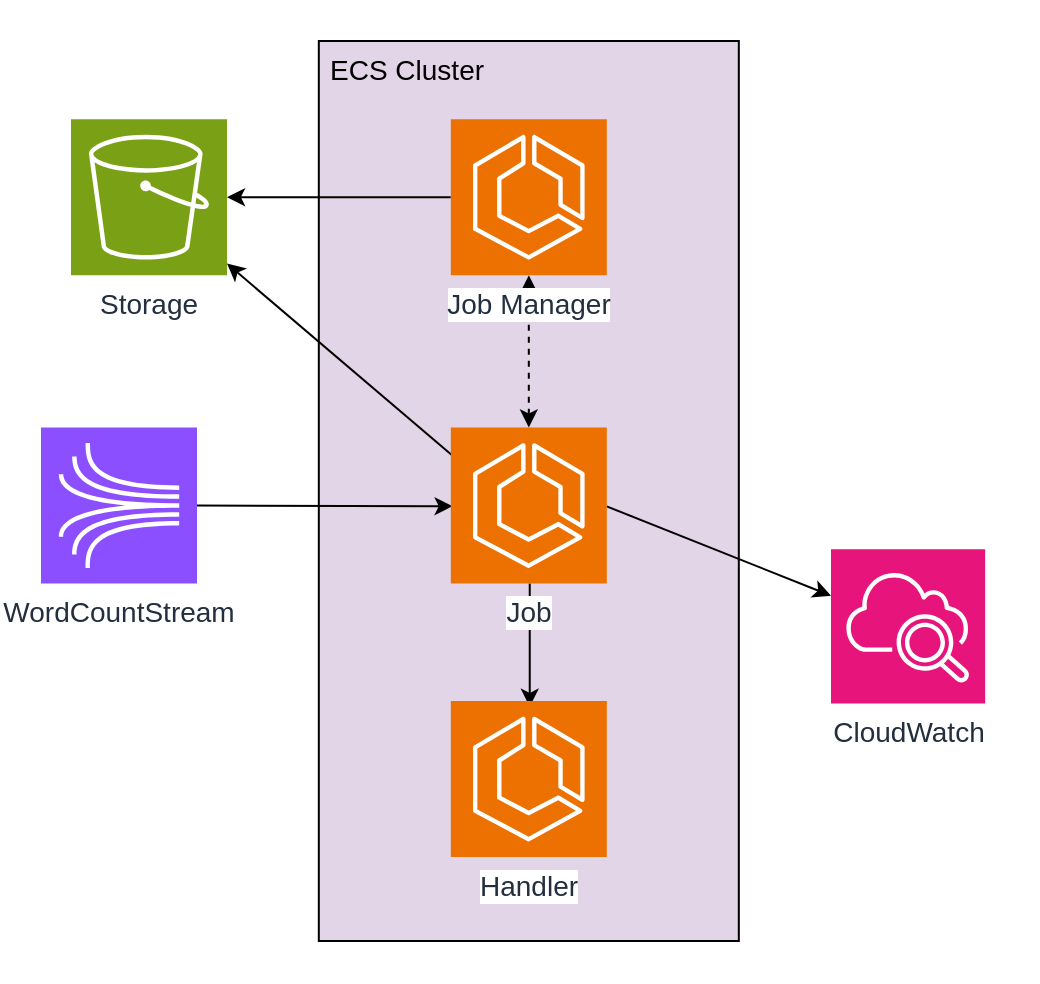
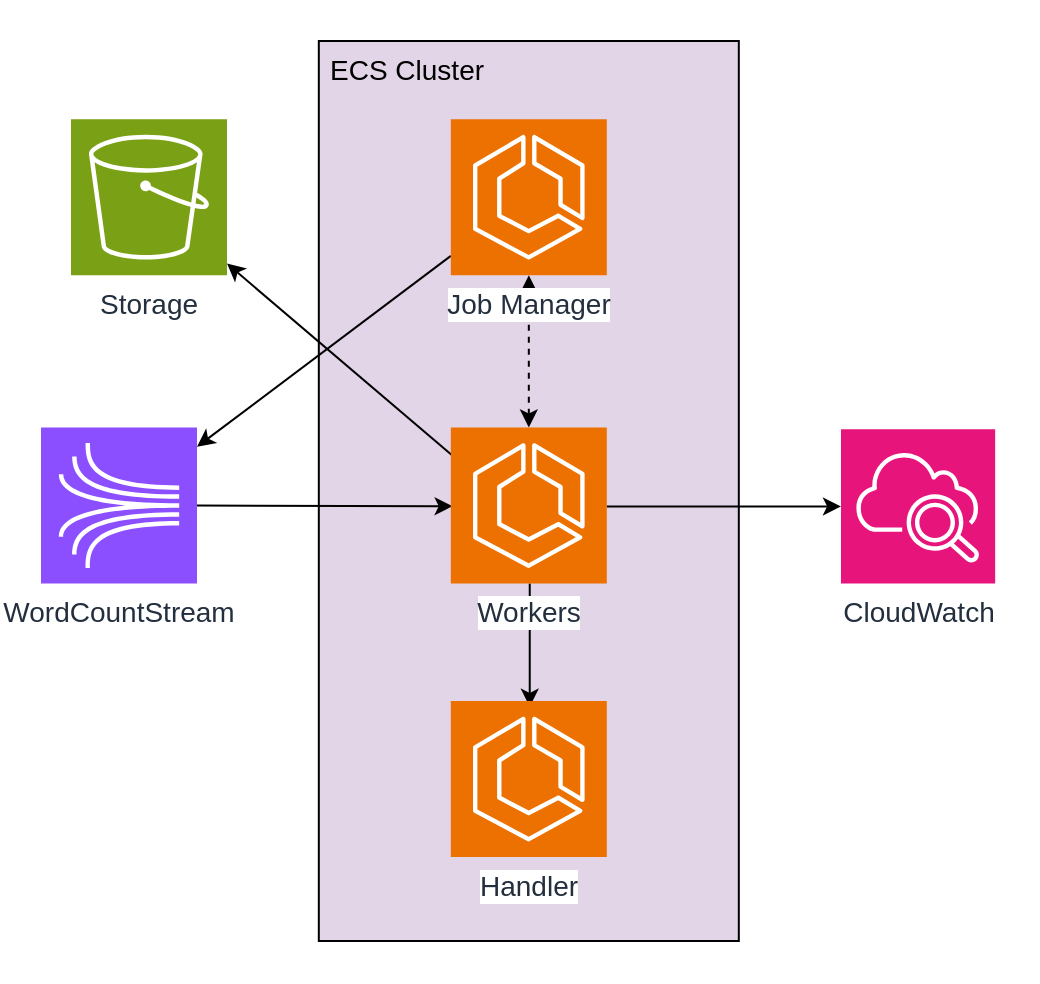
(346, 197) -> (330, 347)
(530, 614) -> (530, 614)
(908, 626) -> (918, 506)
